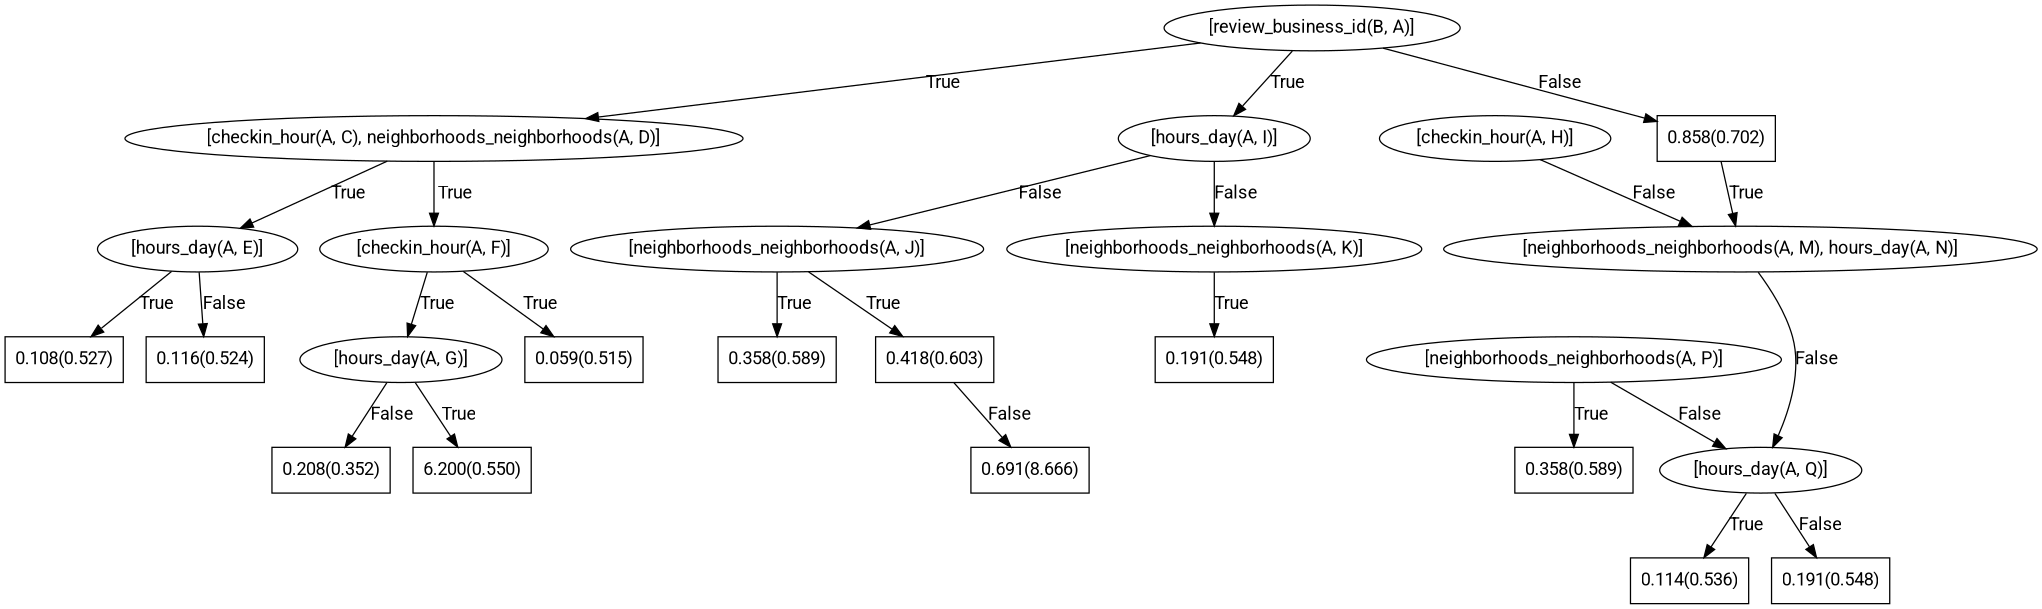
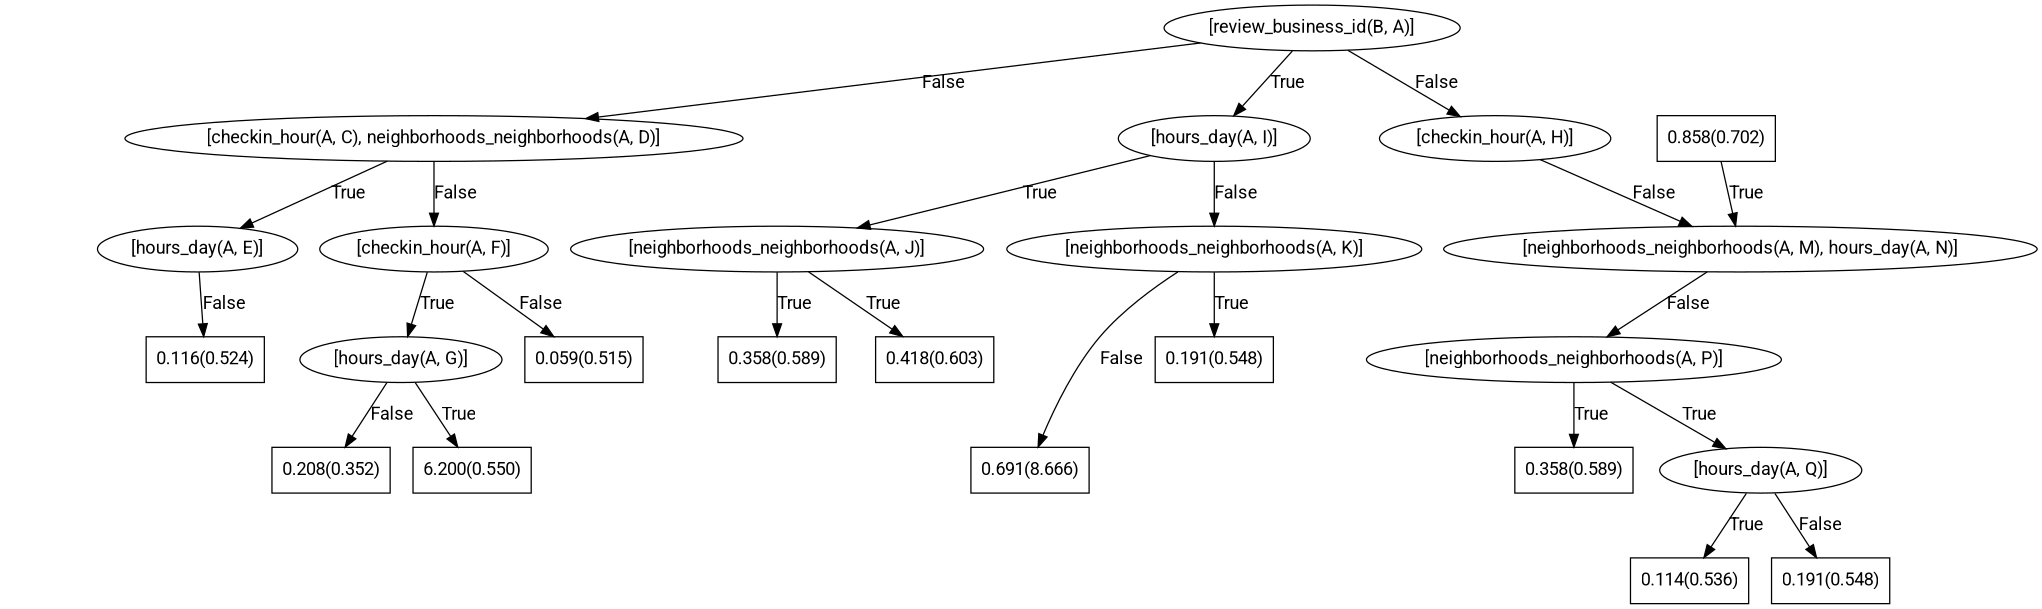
(944, 83) -> (944, 83)
(1514, 83) -> (1398, 80)
(456, 194) -> (456, 194)
(1040, 194) -> (1040, 194)
(541, 304) -> (541, 304)
(1795, 351) -> (1662, 301)
(64, 360) -> none
(978, 410) -> (1096, 341)
(1700, 415) -> (1700, 415)
